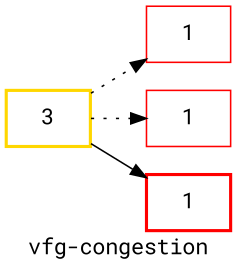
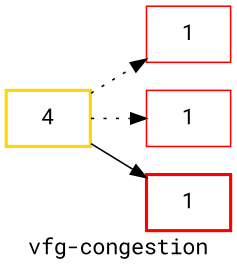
(48, 118) -> (48, 118)
